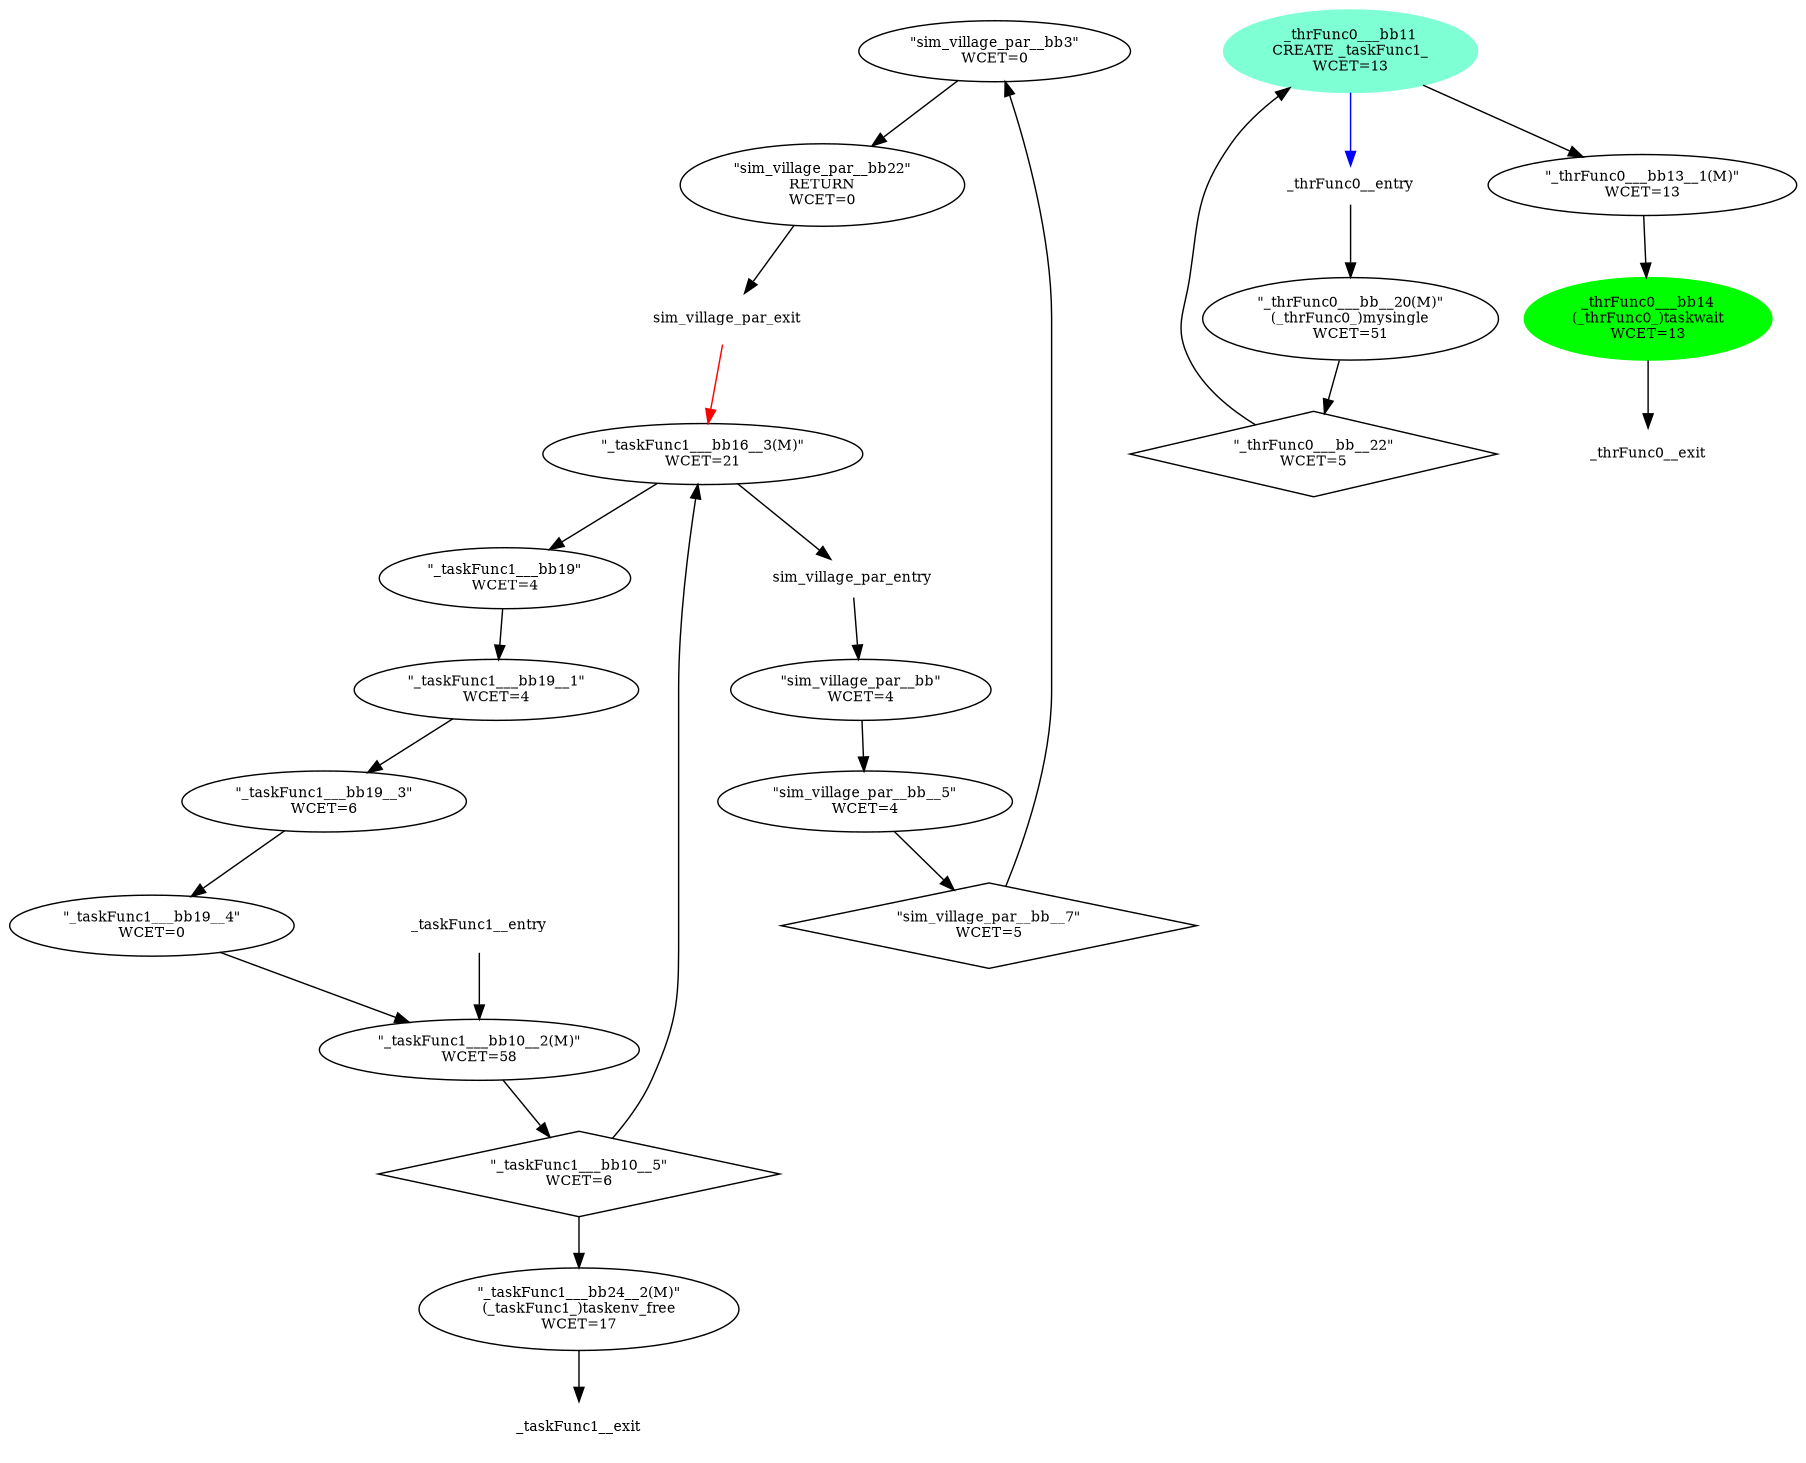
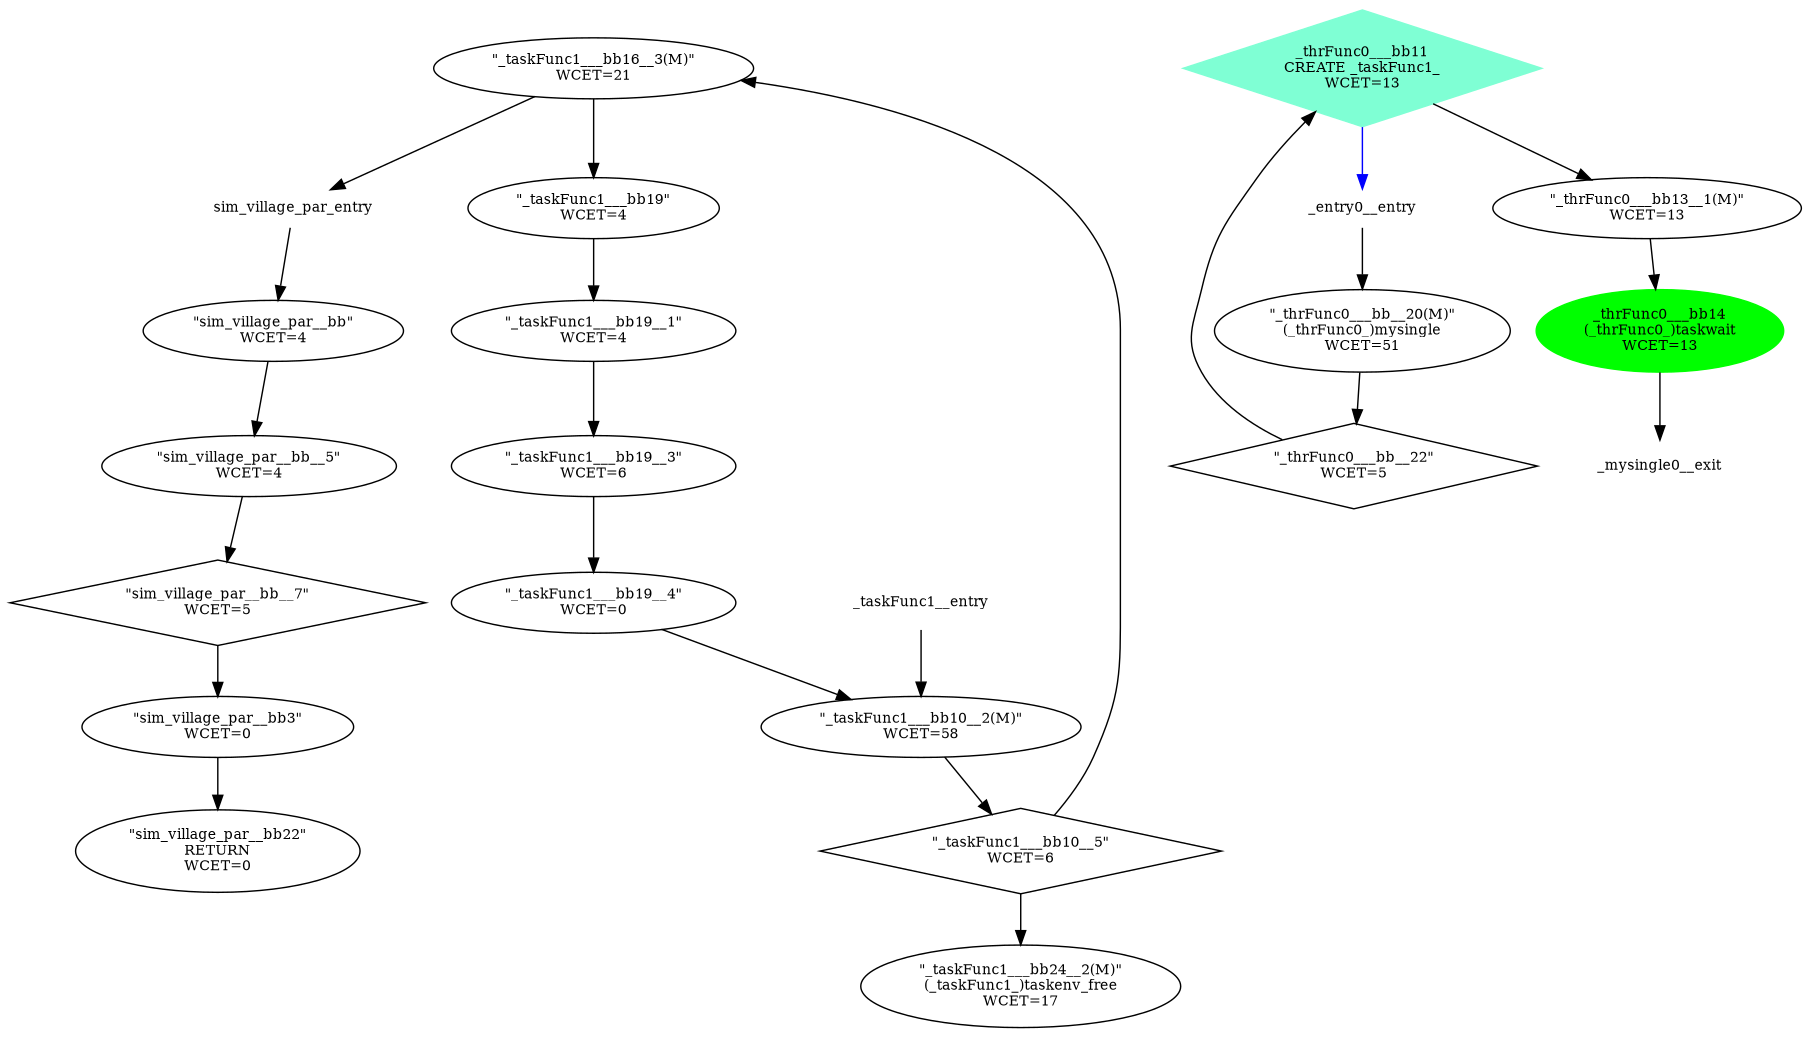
(1351, 51) -> (1362, 68)
(1351, 185) -> (1362, 208)
(727, 319) -> none
(1648, 454) -> (1660, 466)
(579, 1427) -> none
